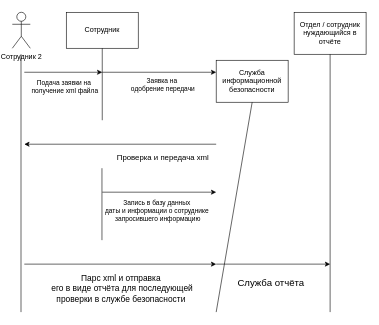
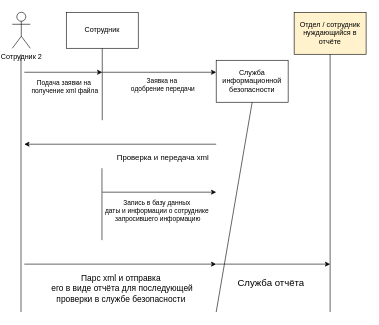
(330, 33) -> (330, 33)
